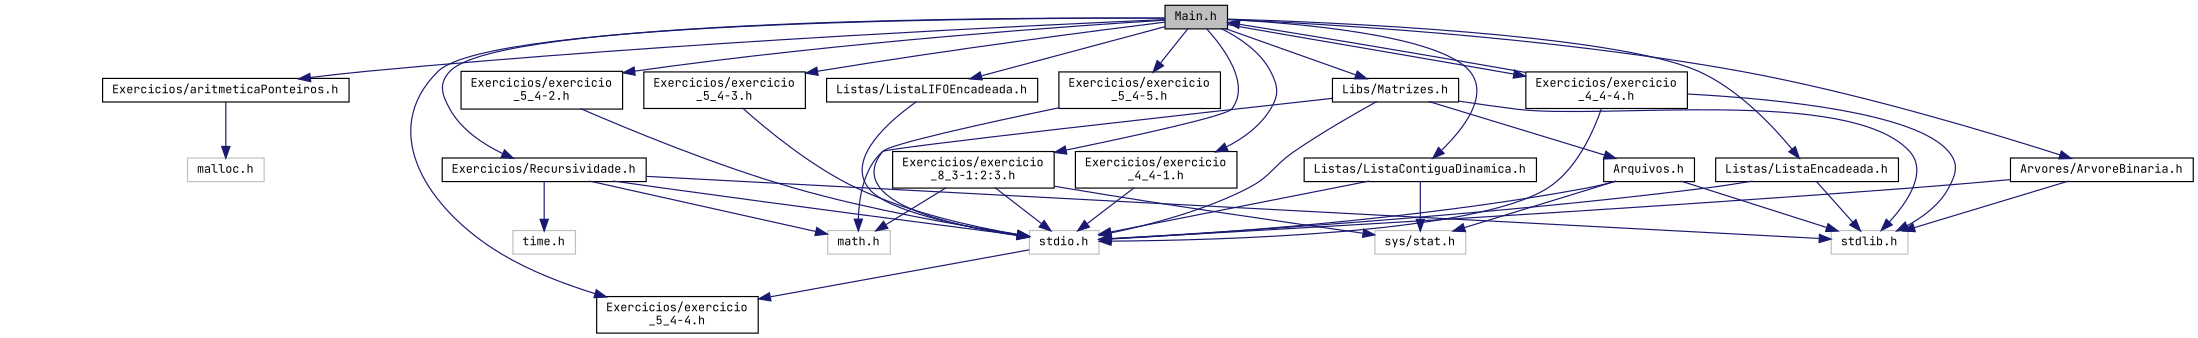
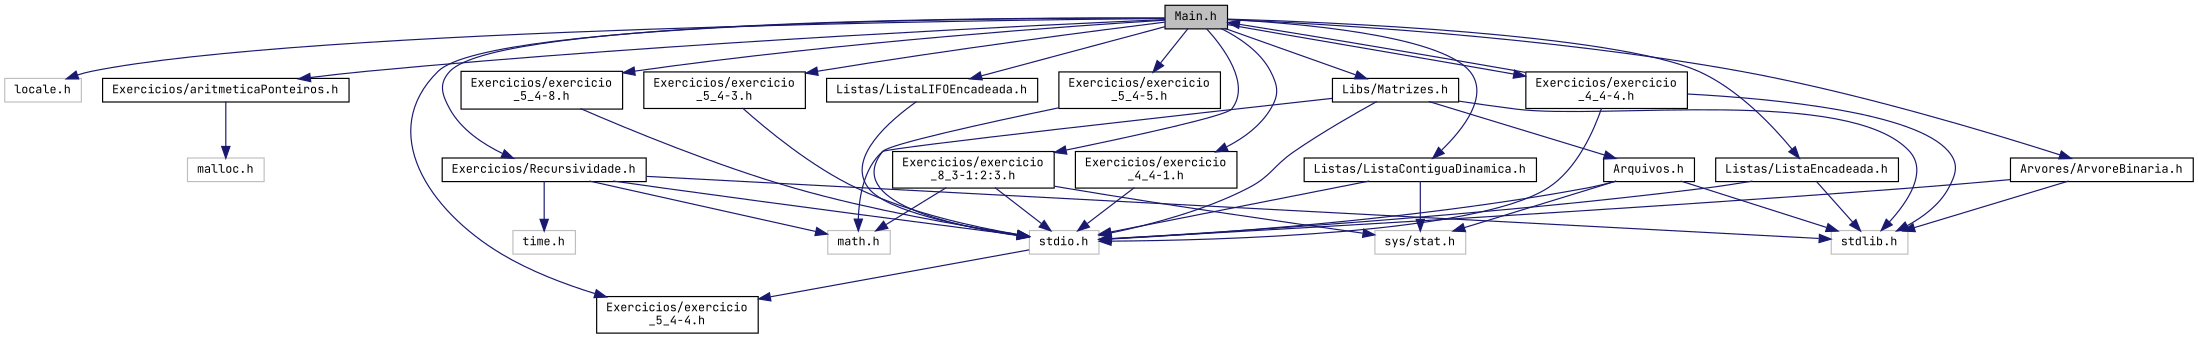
none -> (43, 90)
(542, 90) -> (542, 90)
